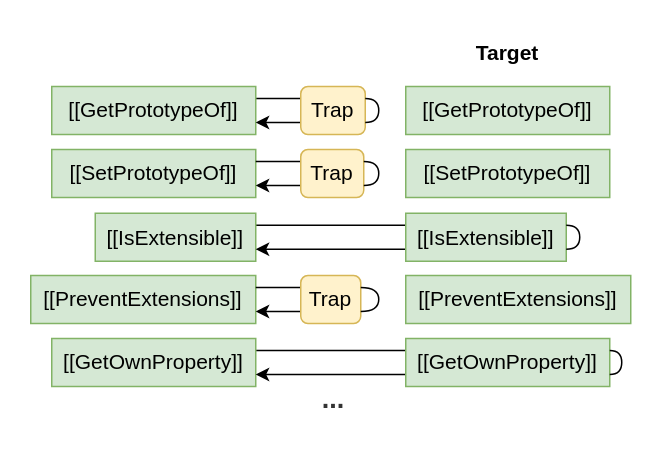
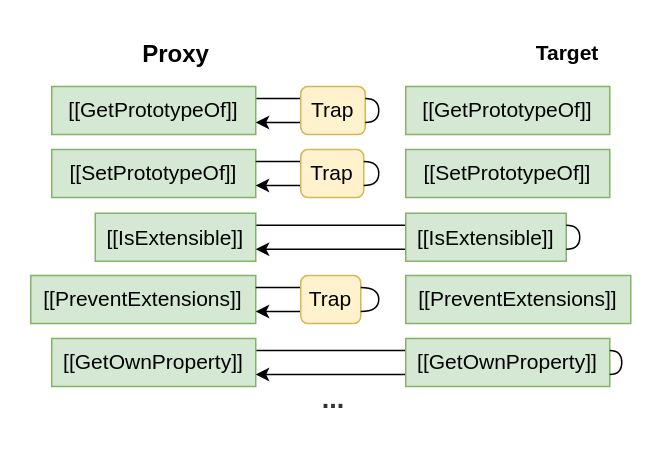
none -> (176, 53)
(508, 53) -> (568, 53)
